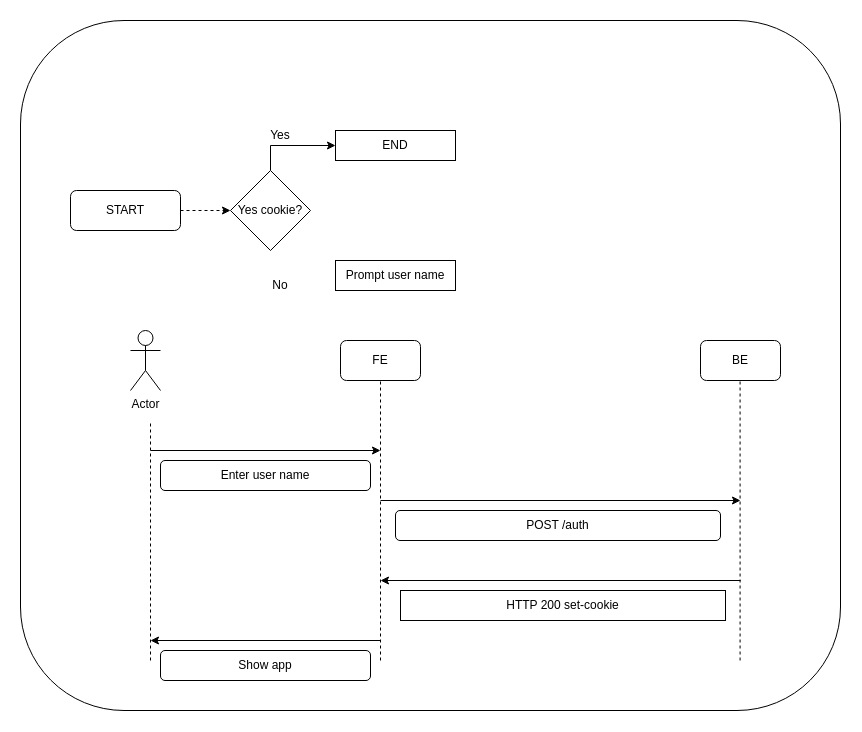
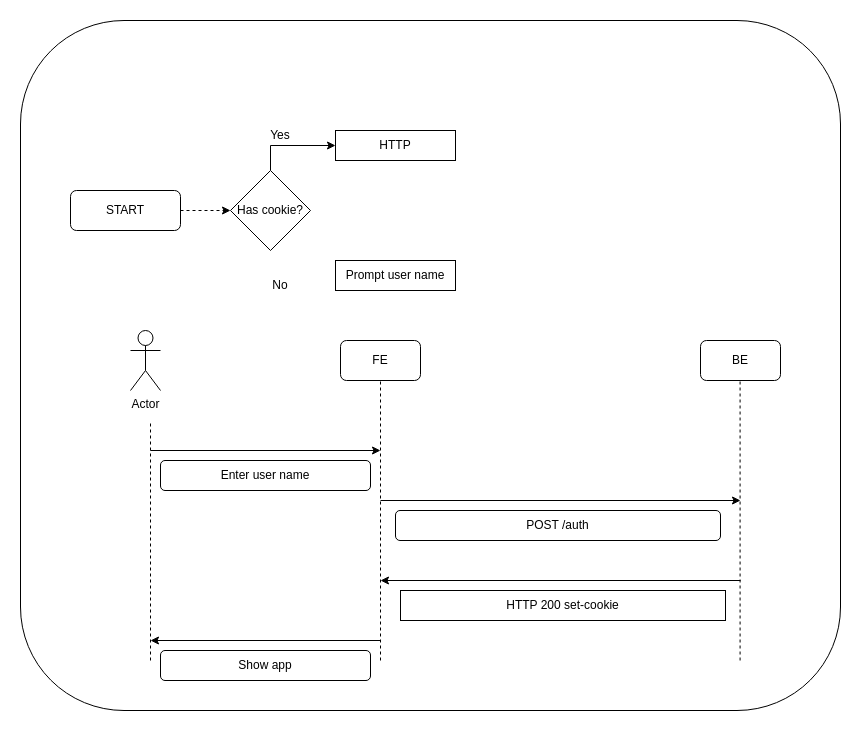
(396, 146) -> (396, 146)
(271, 211) -> (271, 211)
